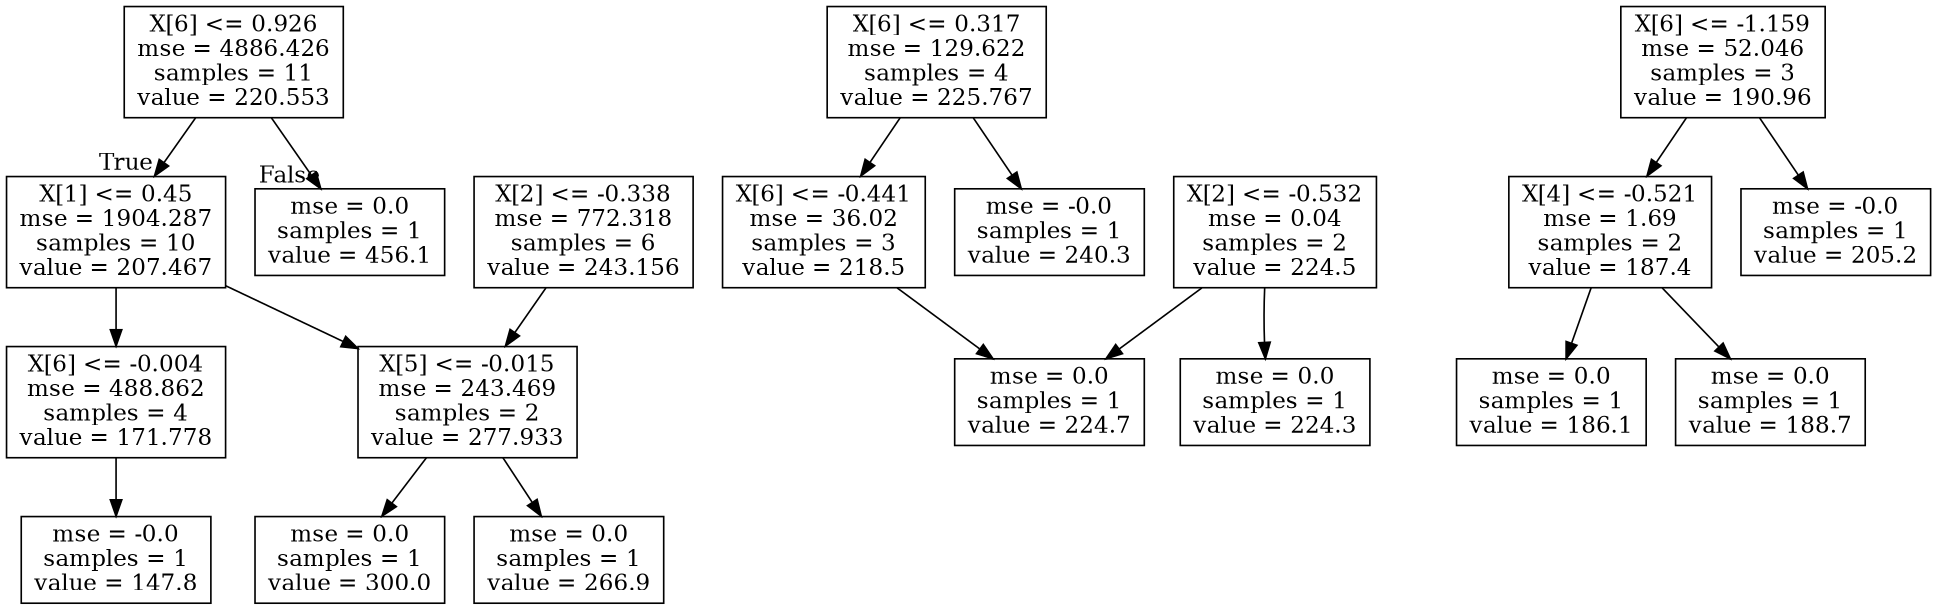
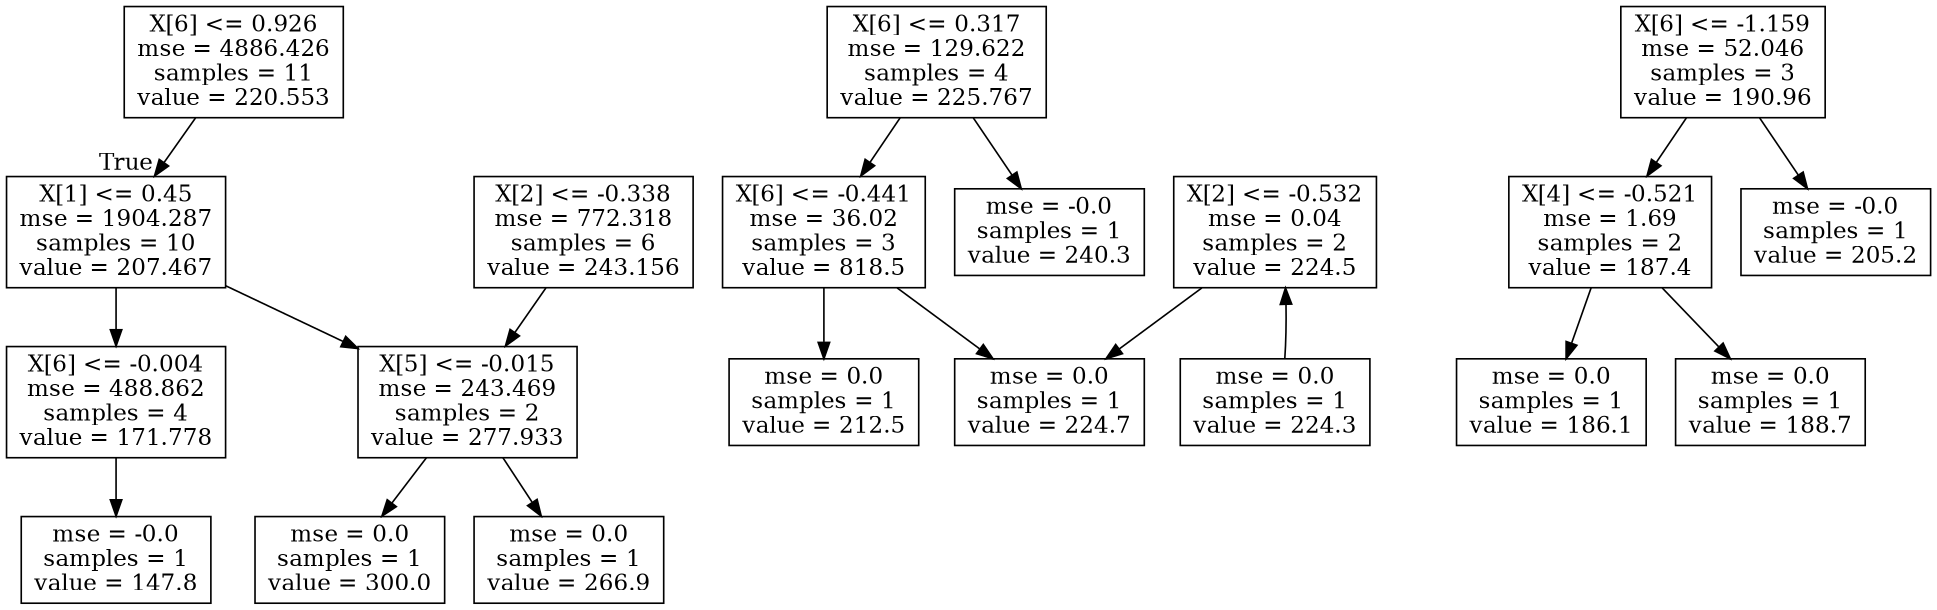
(350, 232) -> none
(824, 232) -> (824, 232)
(1264, 315) -> (1286, 332)
none -> (824, 402)
